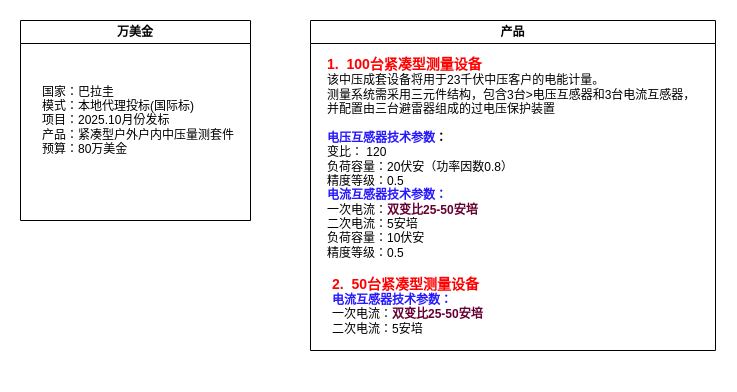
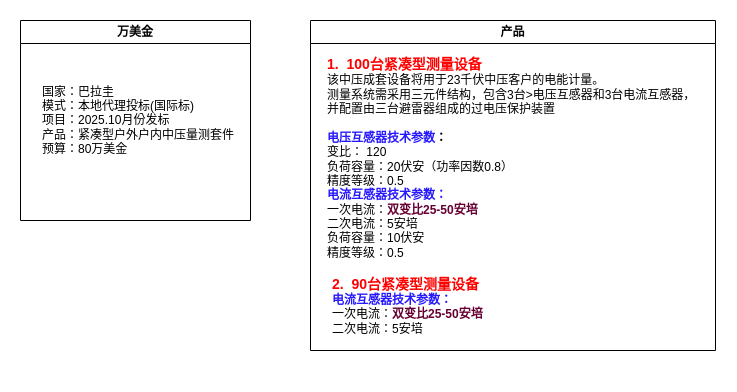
(409, 321) -> (409, 321)
